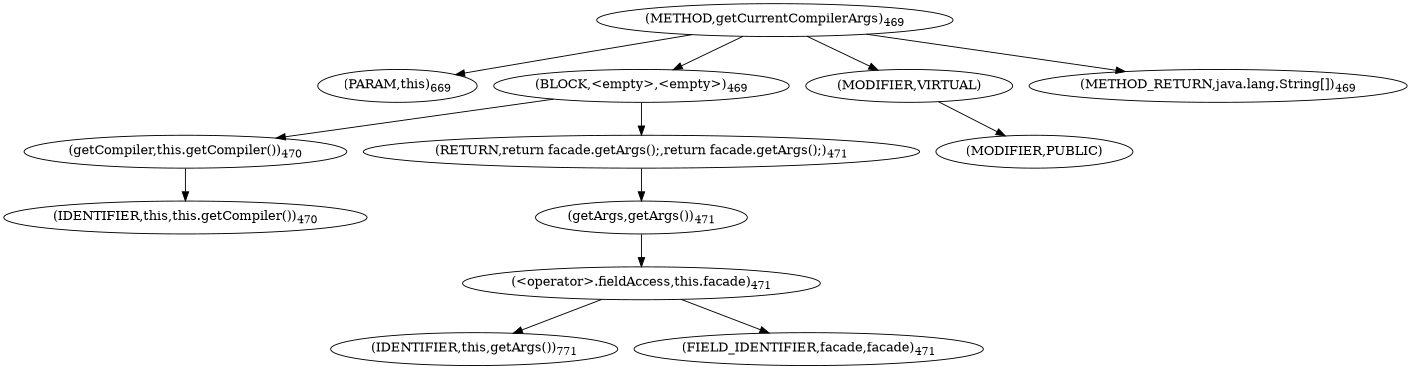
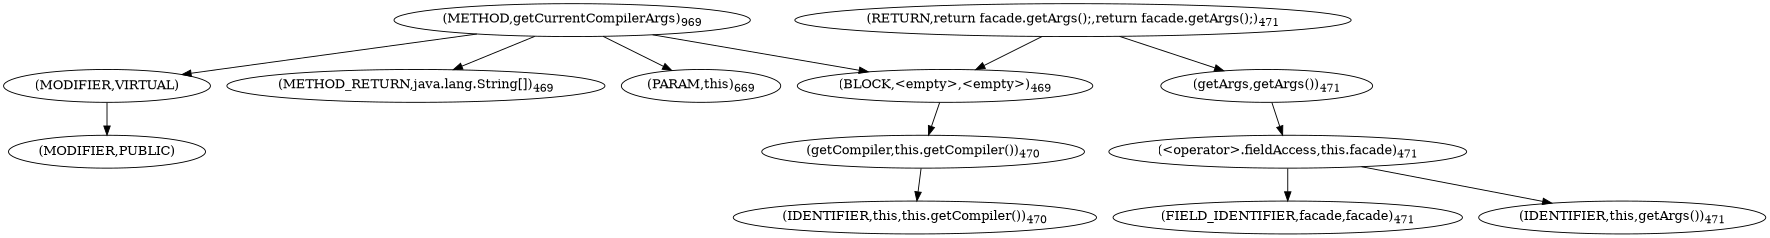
(894, 19) -> (691, 19)
(641, 114) -> (1013, 51)
(567, 348) -> (1715, 216)
